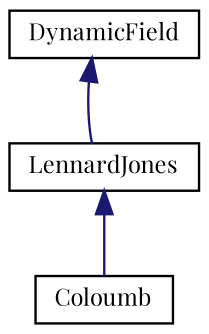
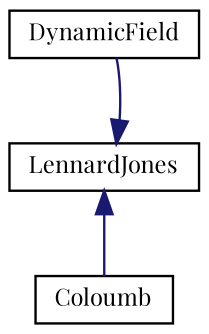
(89, 113) -> (120, 89)
